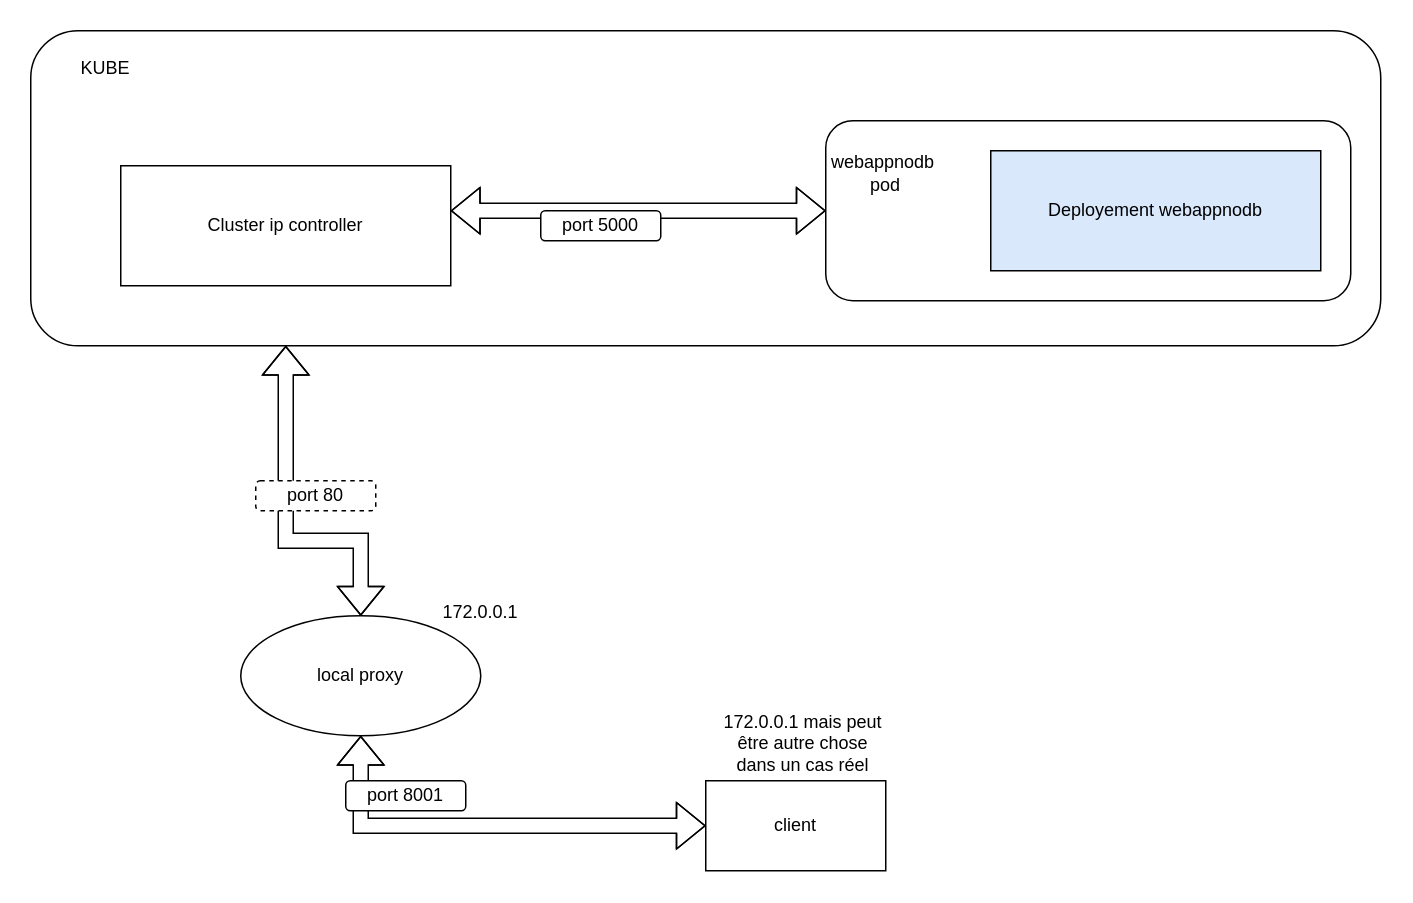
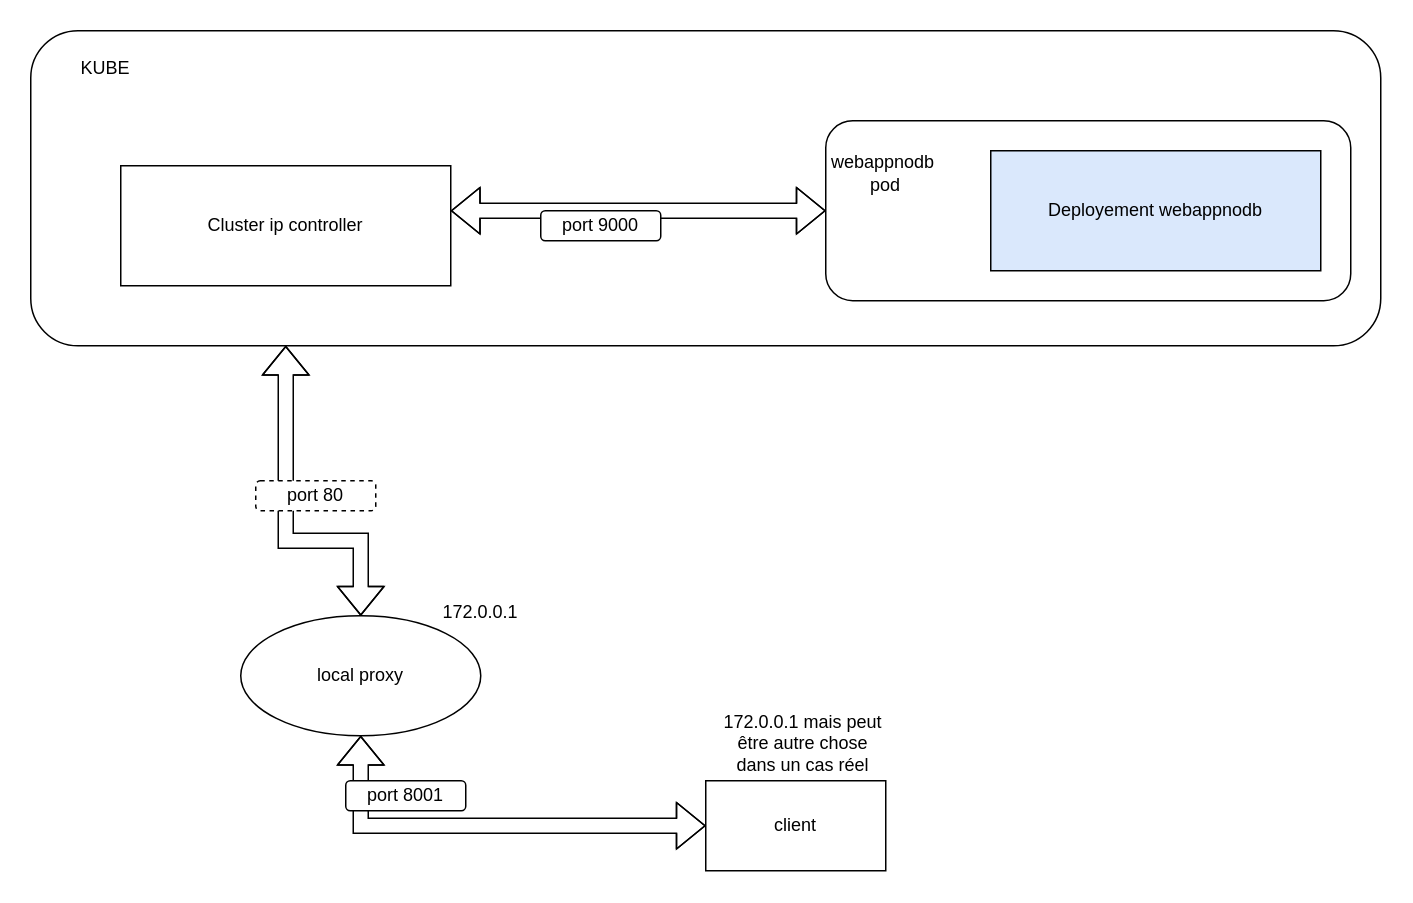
(601, 226) -> (601, 226)
